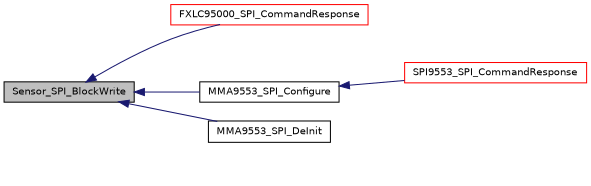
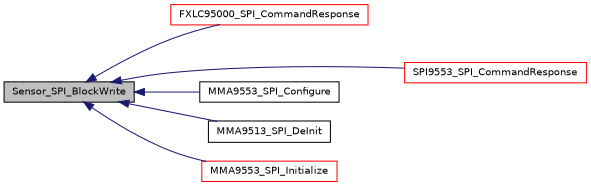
(377, 83) -> (262, 67)
(269, 132) -> (269, 132)
none -> (269, 171)
